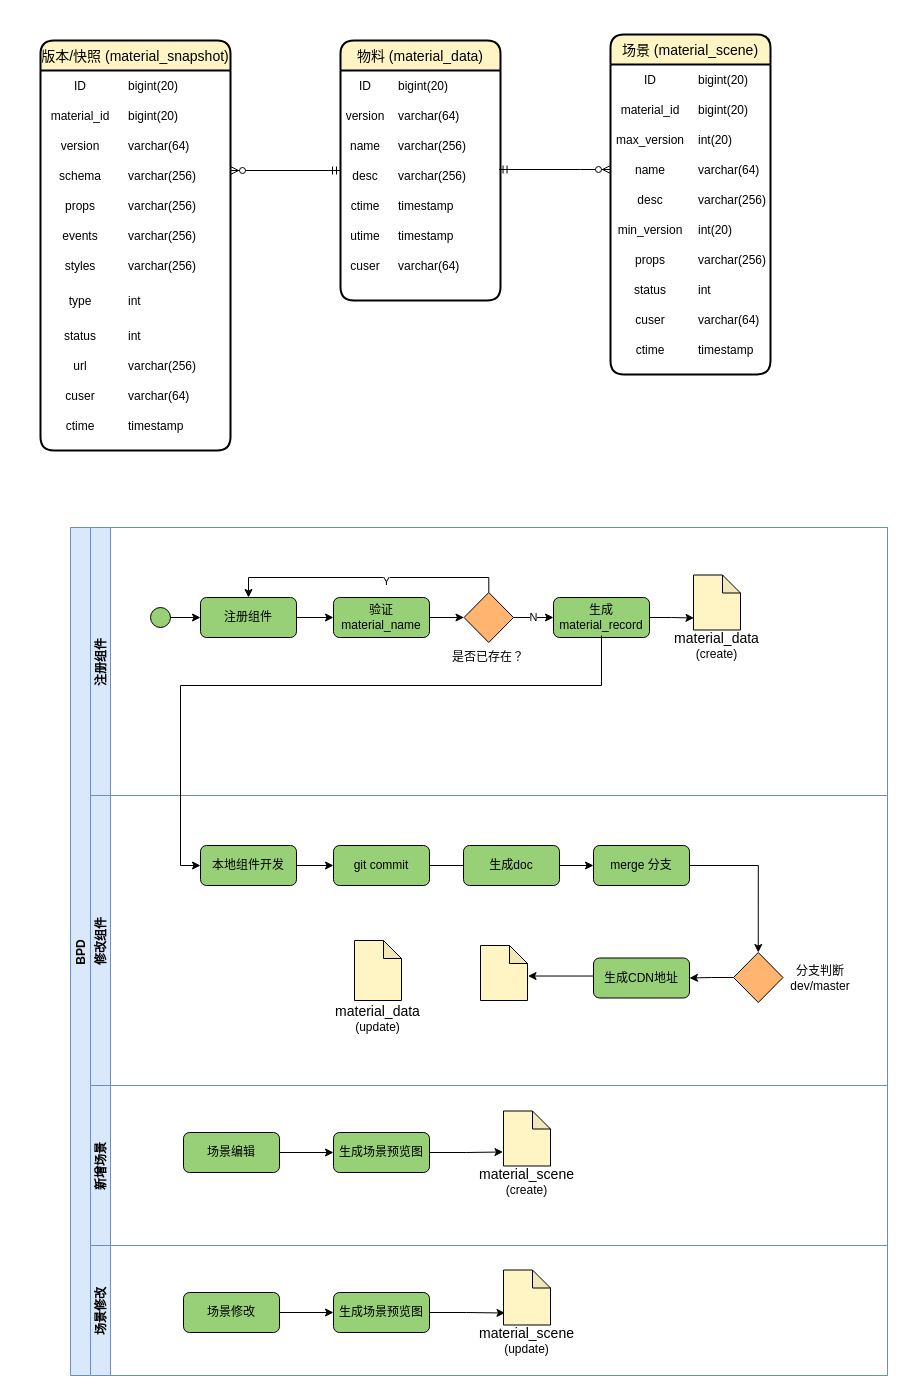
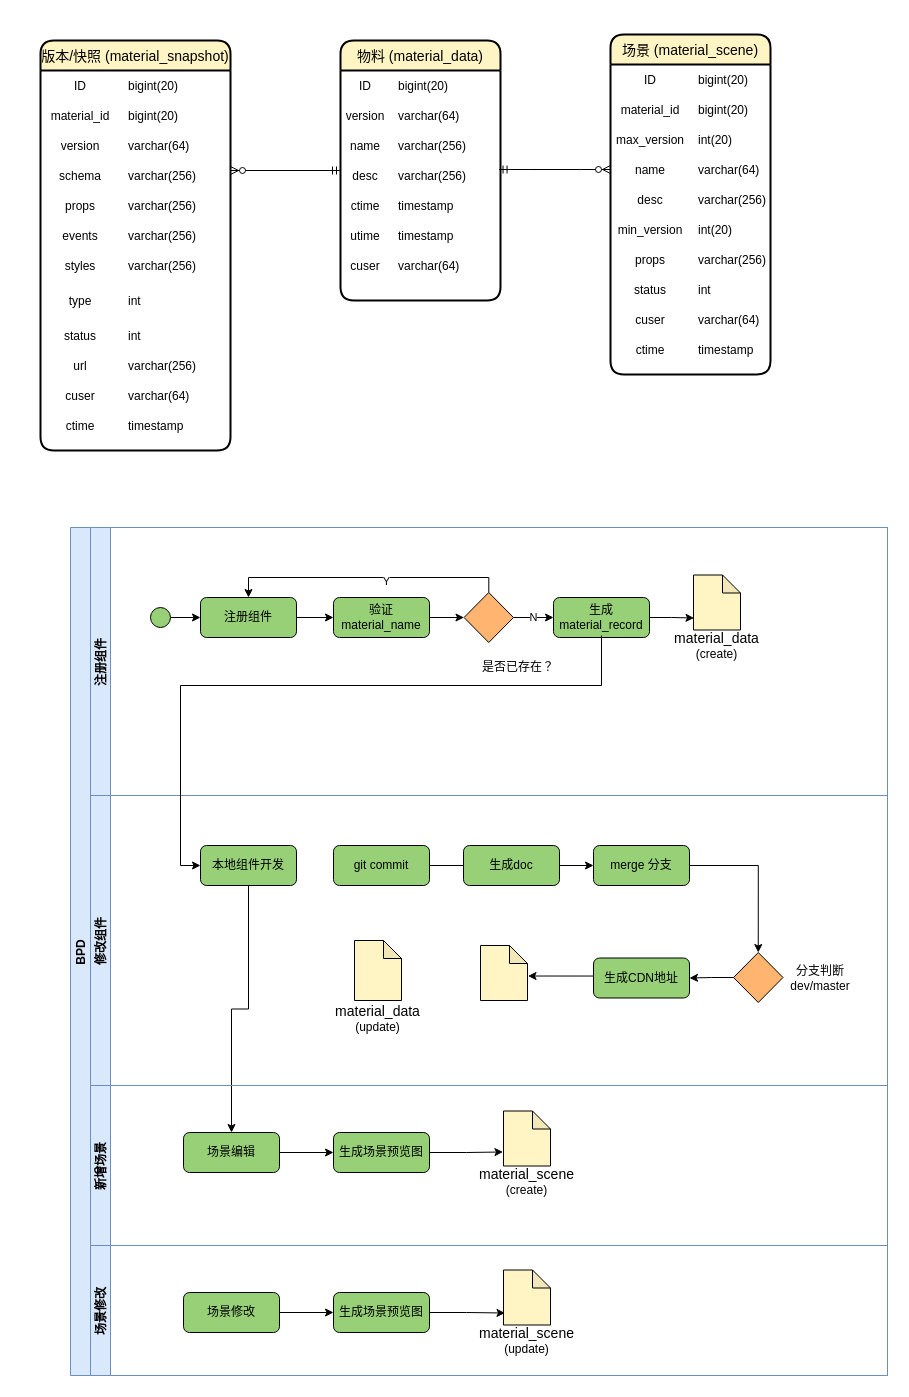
(489, 658) -> (519, 668)
(315, 866) -> (244, 1009)
